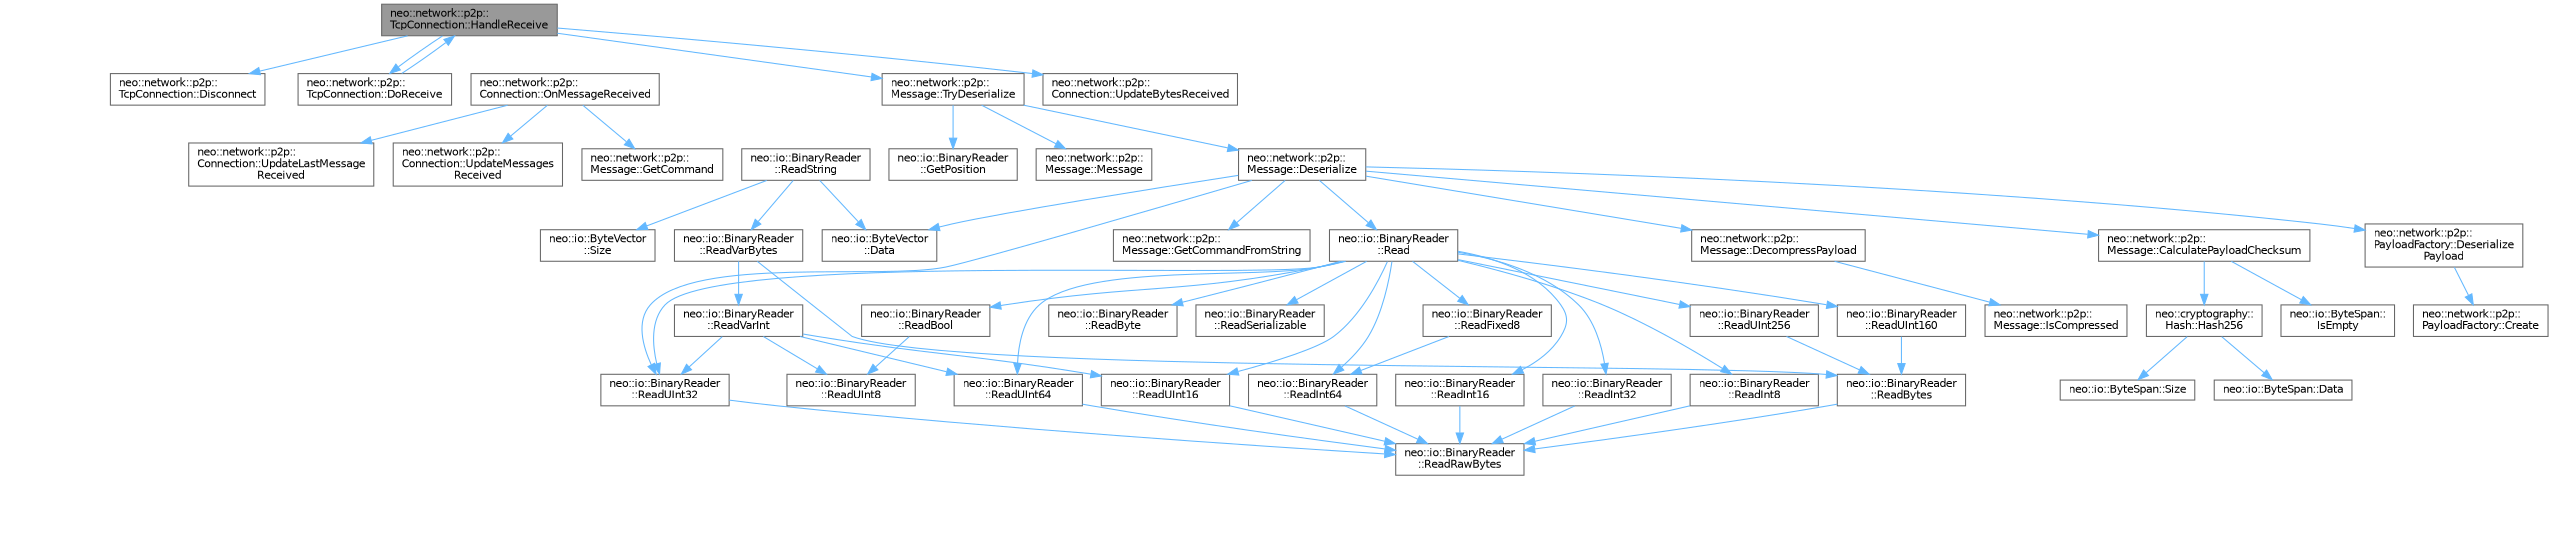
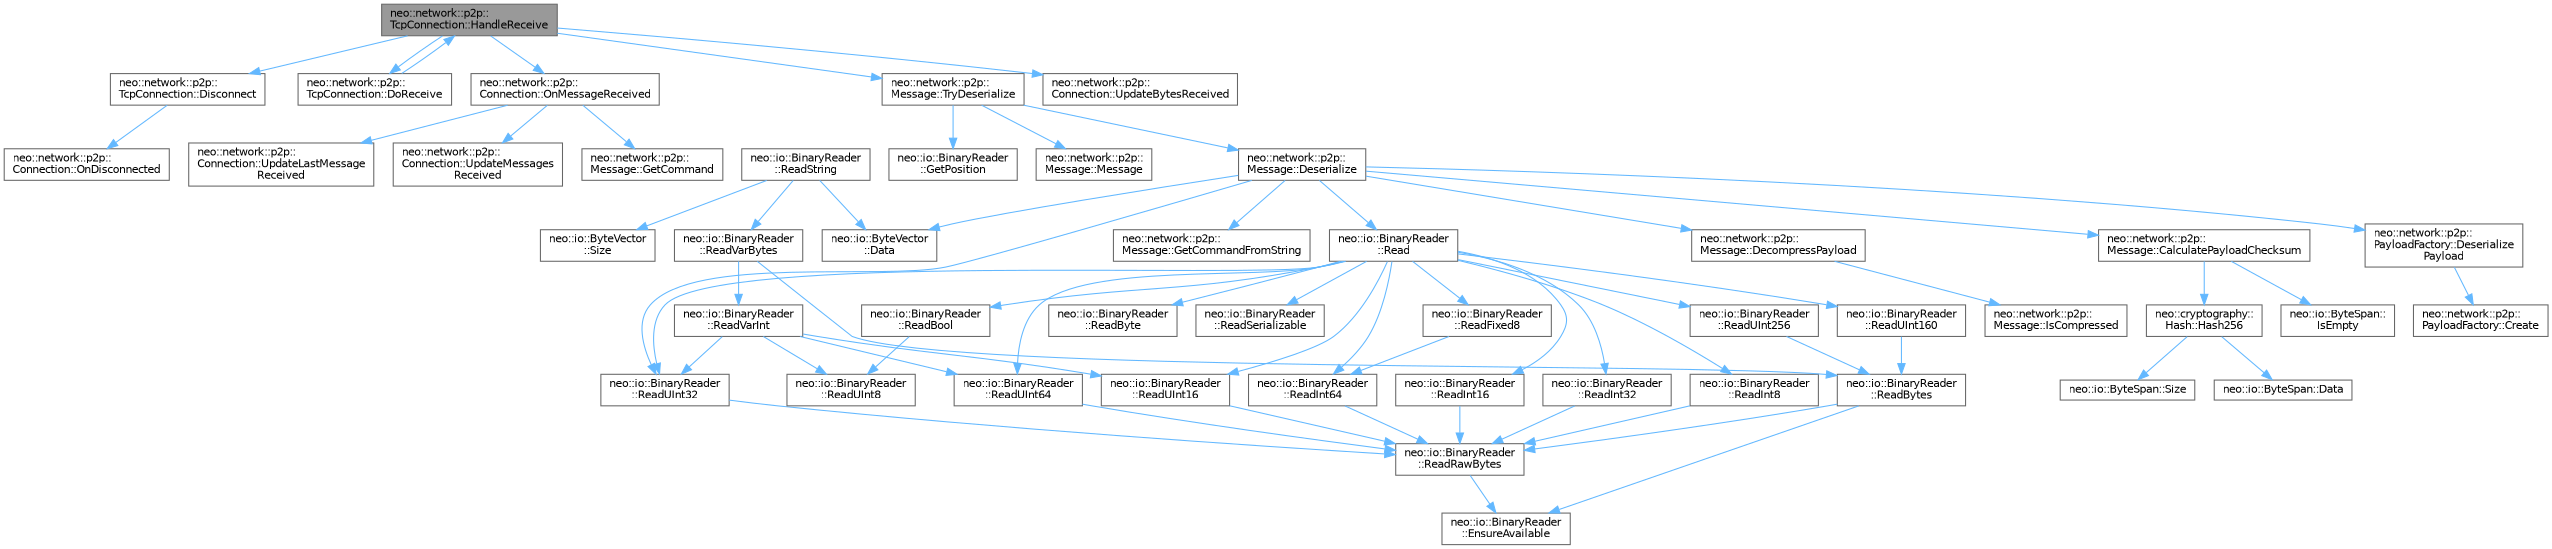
none -> (513, 52)
none -> (87, 165)
none -> (1506, 529)
